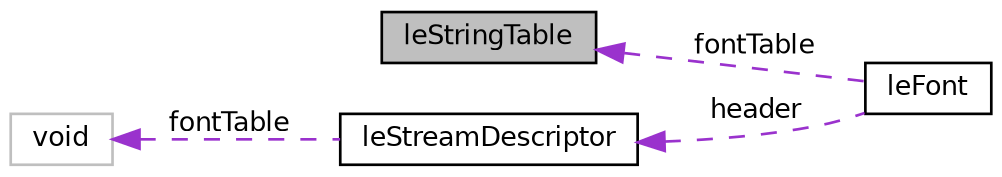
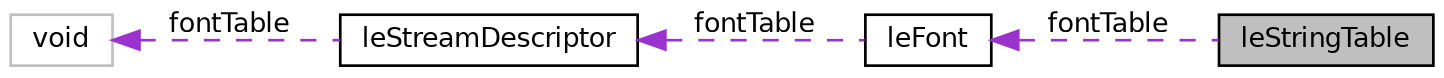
(744, 67) -> (1119, 40)
(752, 111) -> (752, 25)
